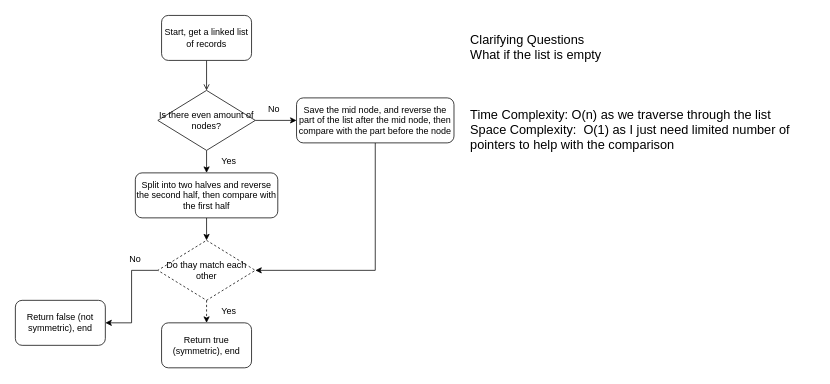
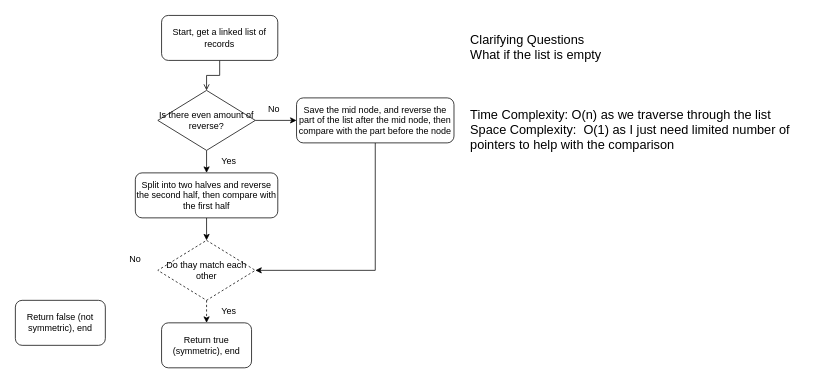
(207, 38) -> (220, 38)
(207, 120) -> (207, 120)
(132, 285) -> none
